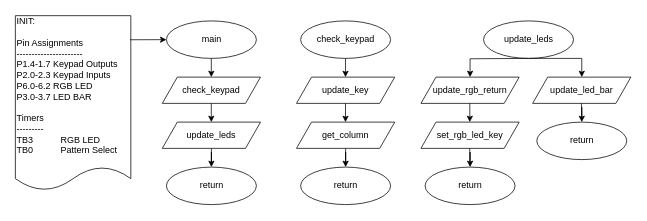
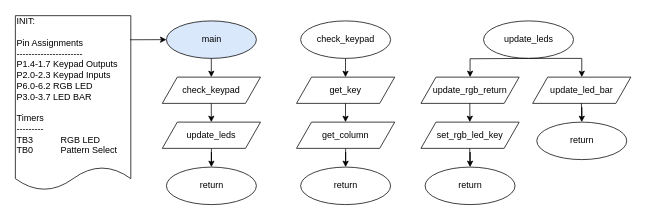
(212, 39) -> (212, 39)
(346, 90) -> (346, 90)
